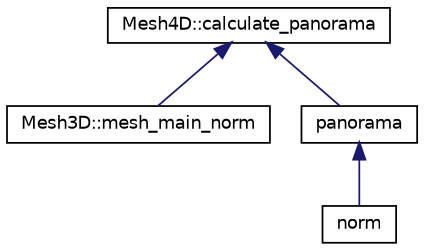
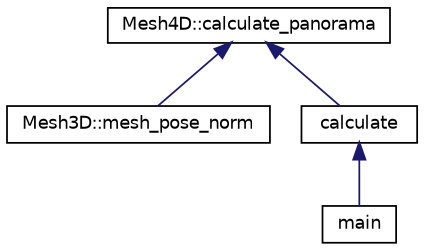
(138, 124) -> (138, 124)
(359, 124) -> (359, 124)
(359, 224) -> (359, 224)
